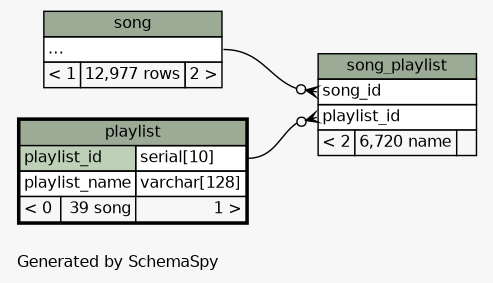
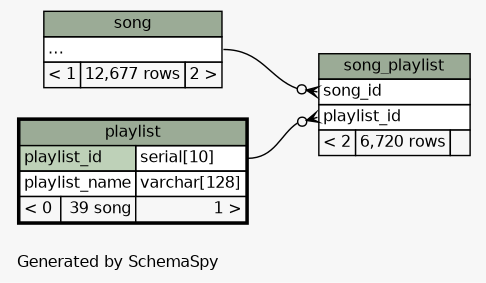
(133, 74) -> (133, 74)
(406, 142) -> (403, 142)
